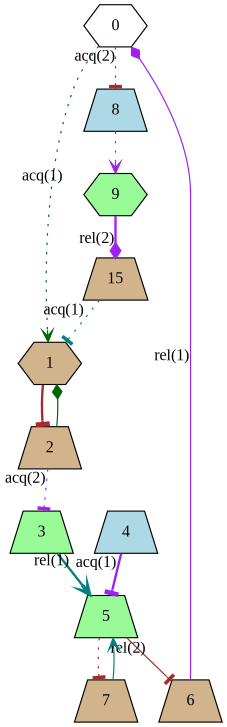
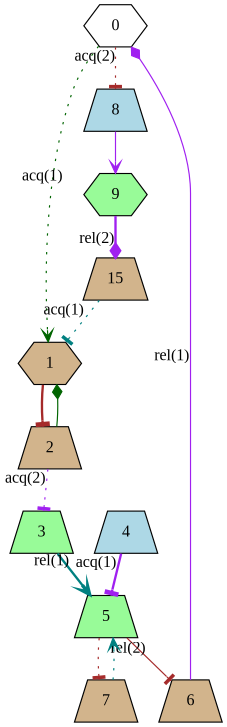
(116, 147) -> (116, 147)
(114, 665) -> (114, 665)
